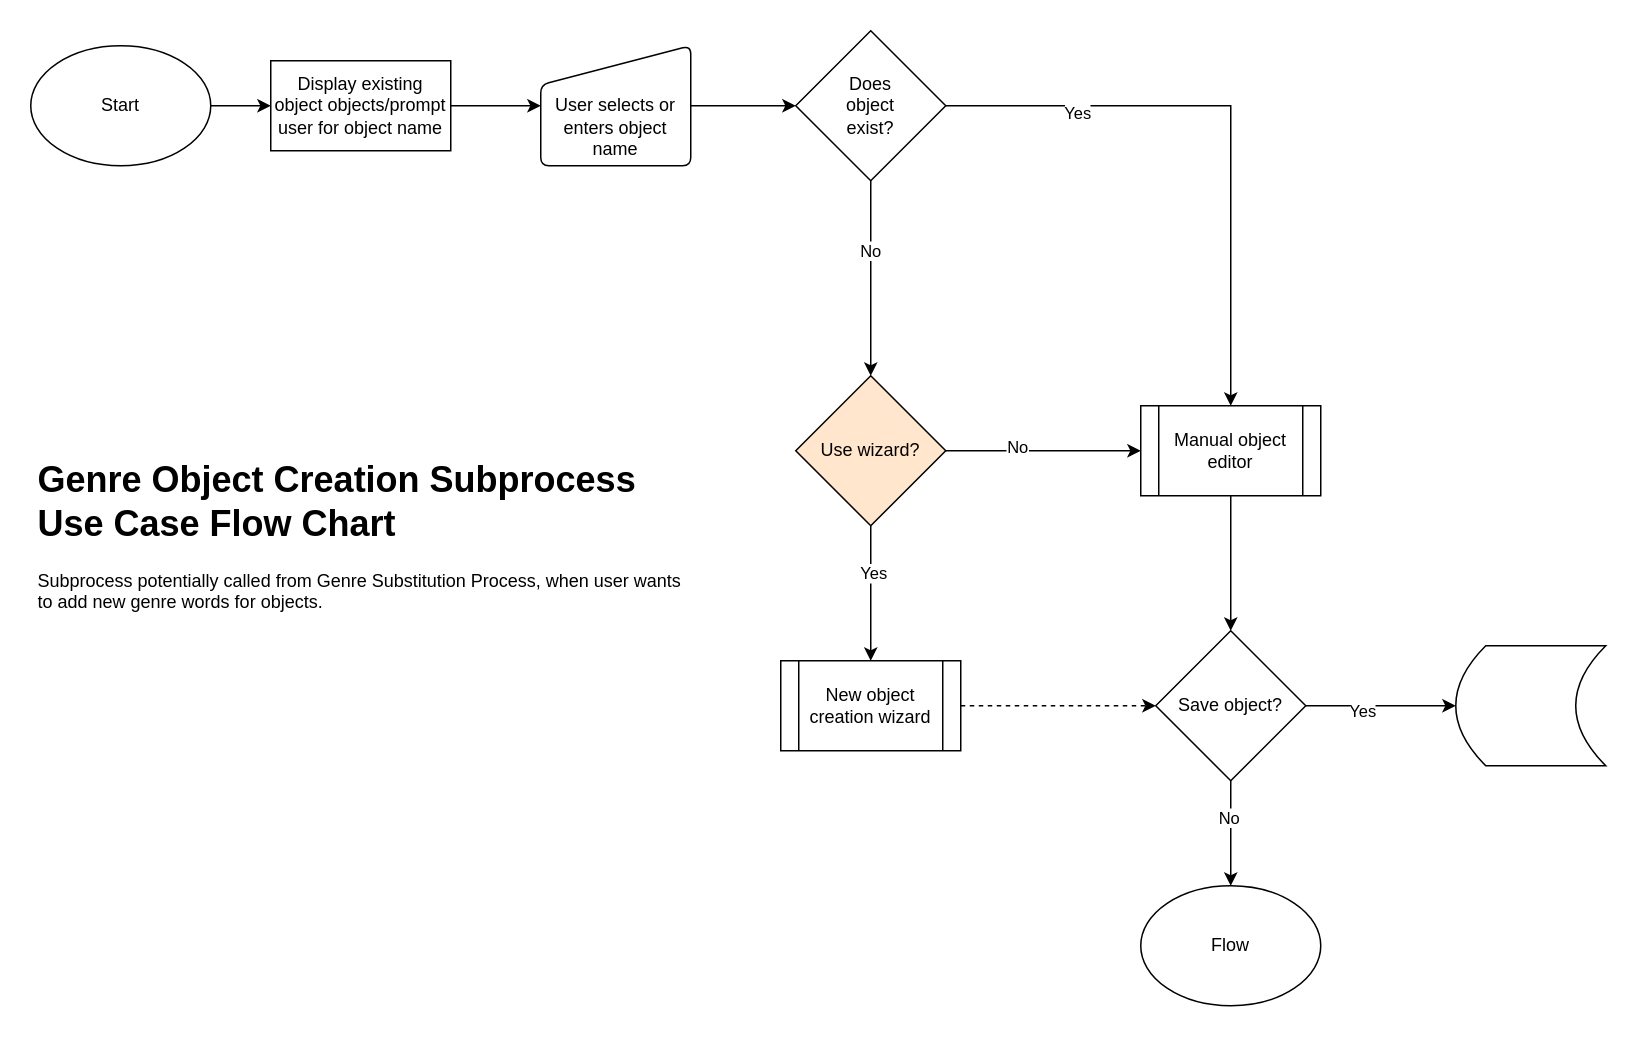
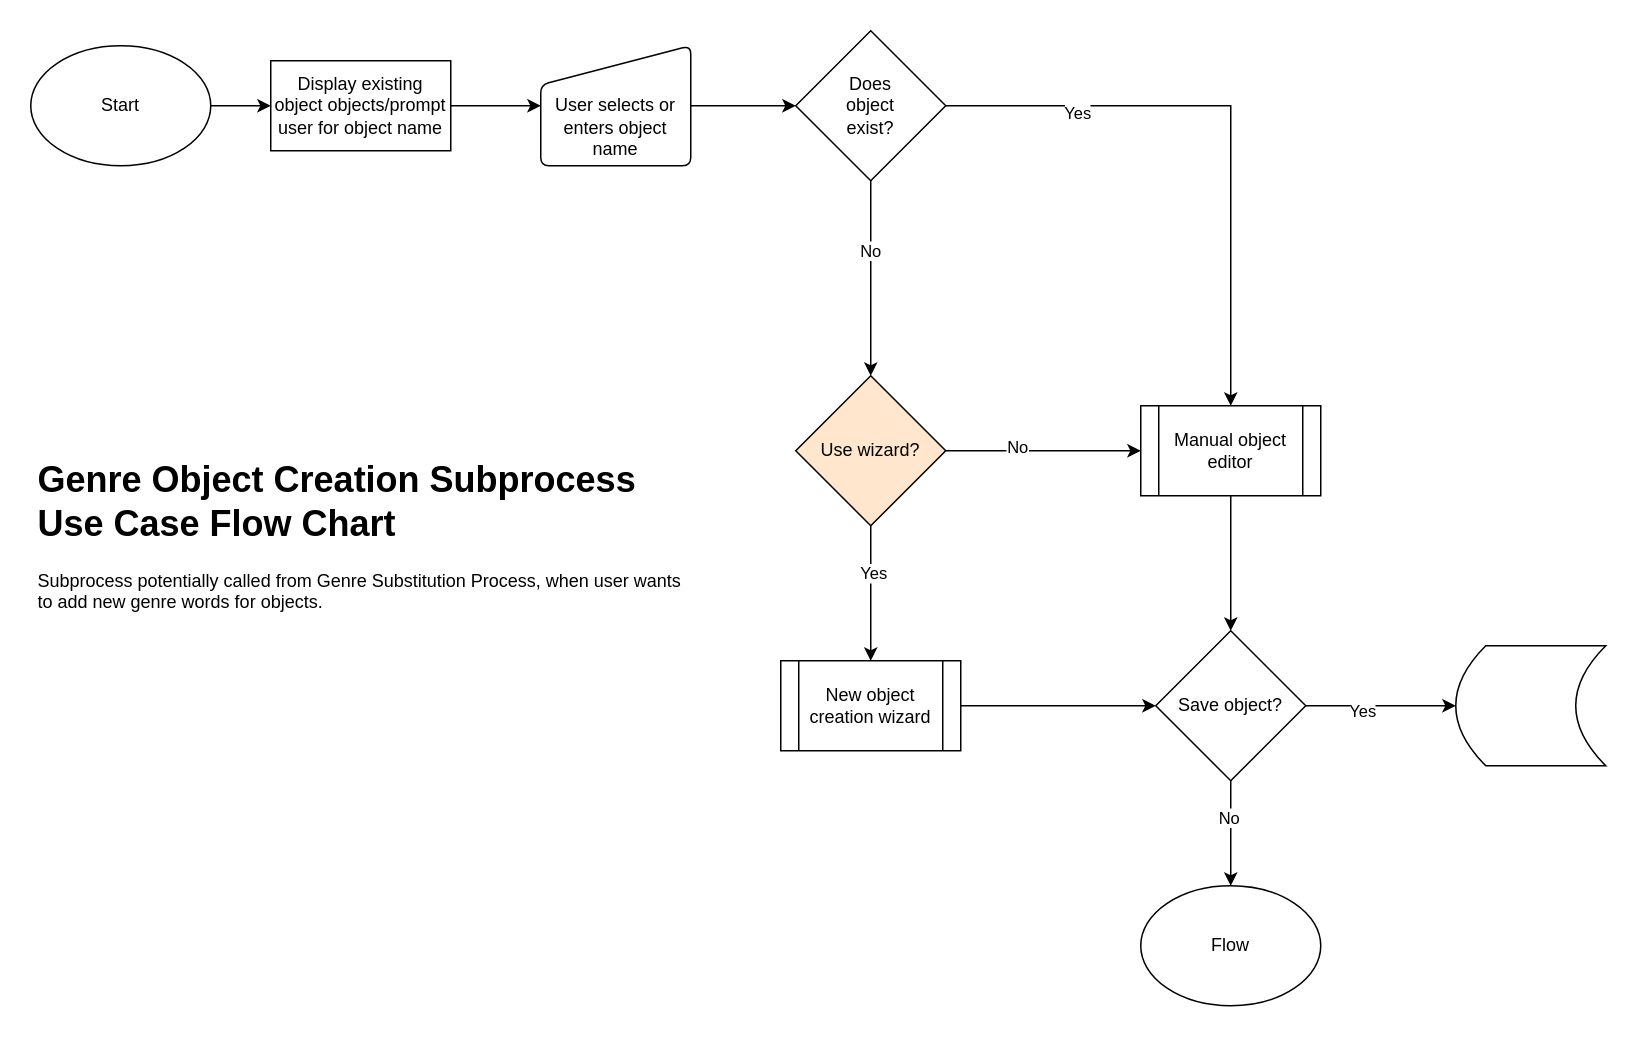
(1052, 706) -> (1052, 706)
